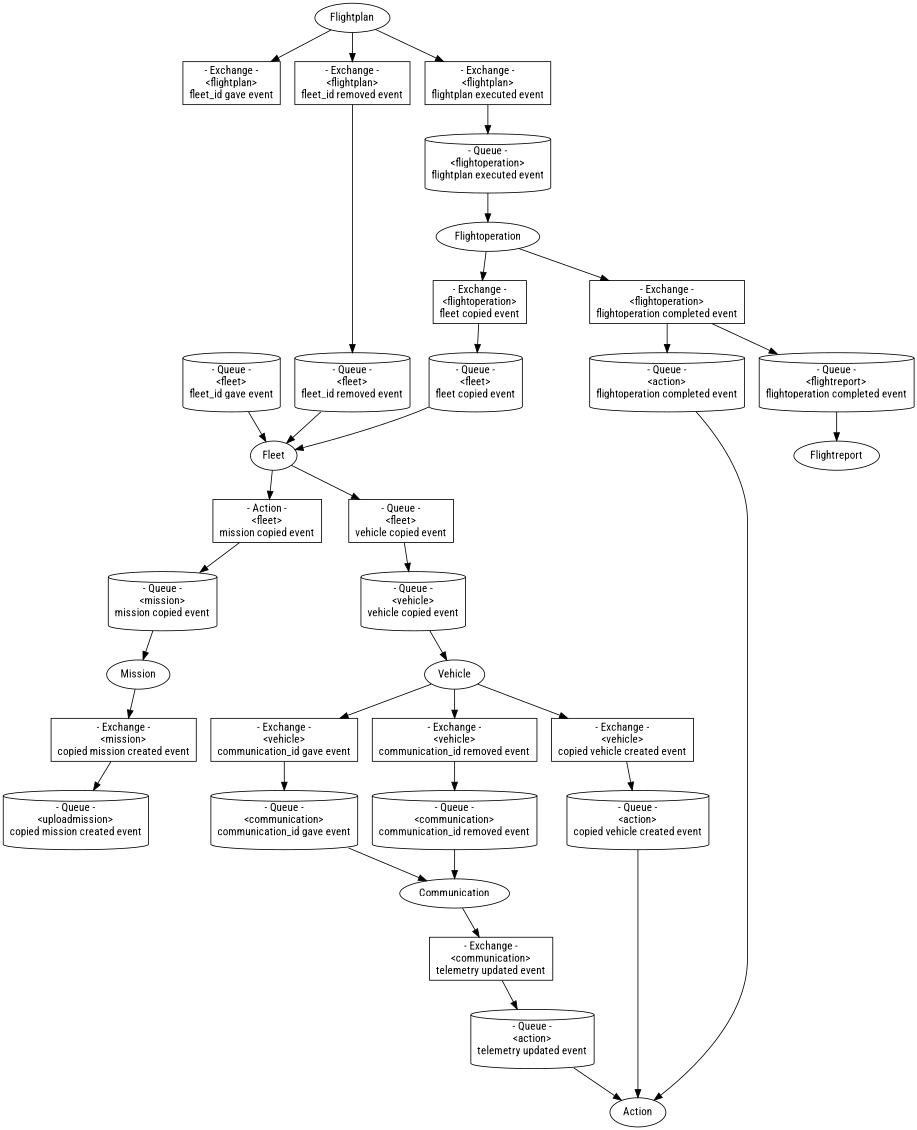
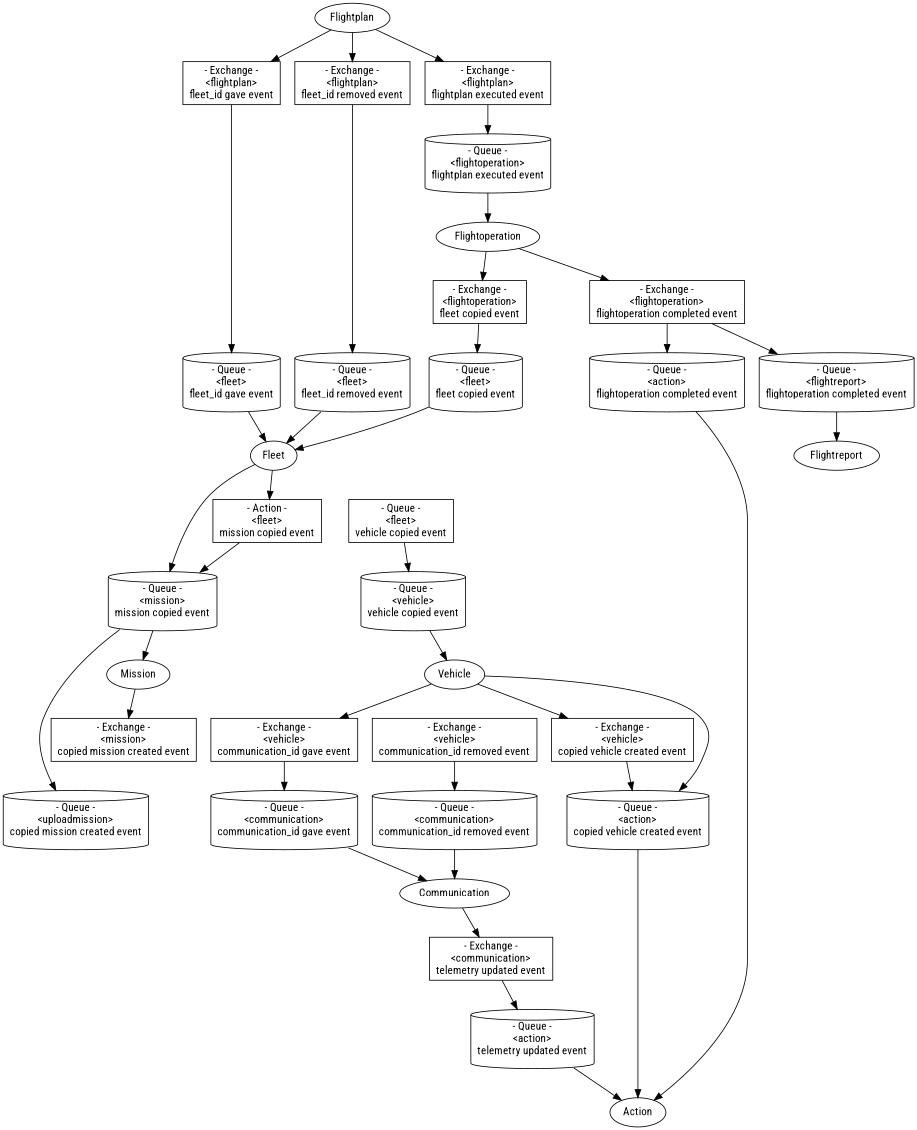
none -> (232, 225)
(322, 481) -> (202, 504)
(455, 700) -> (633, 691)
(104, 772) -> (55, 696)
